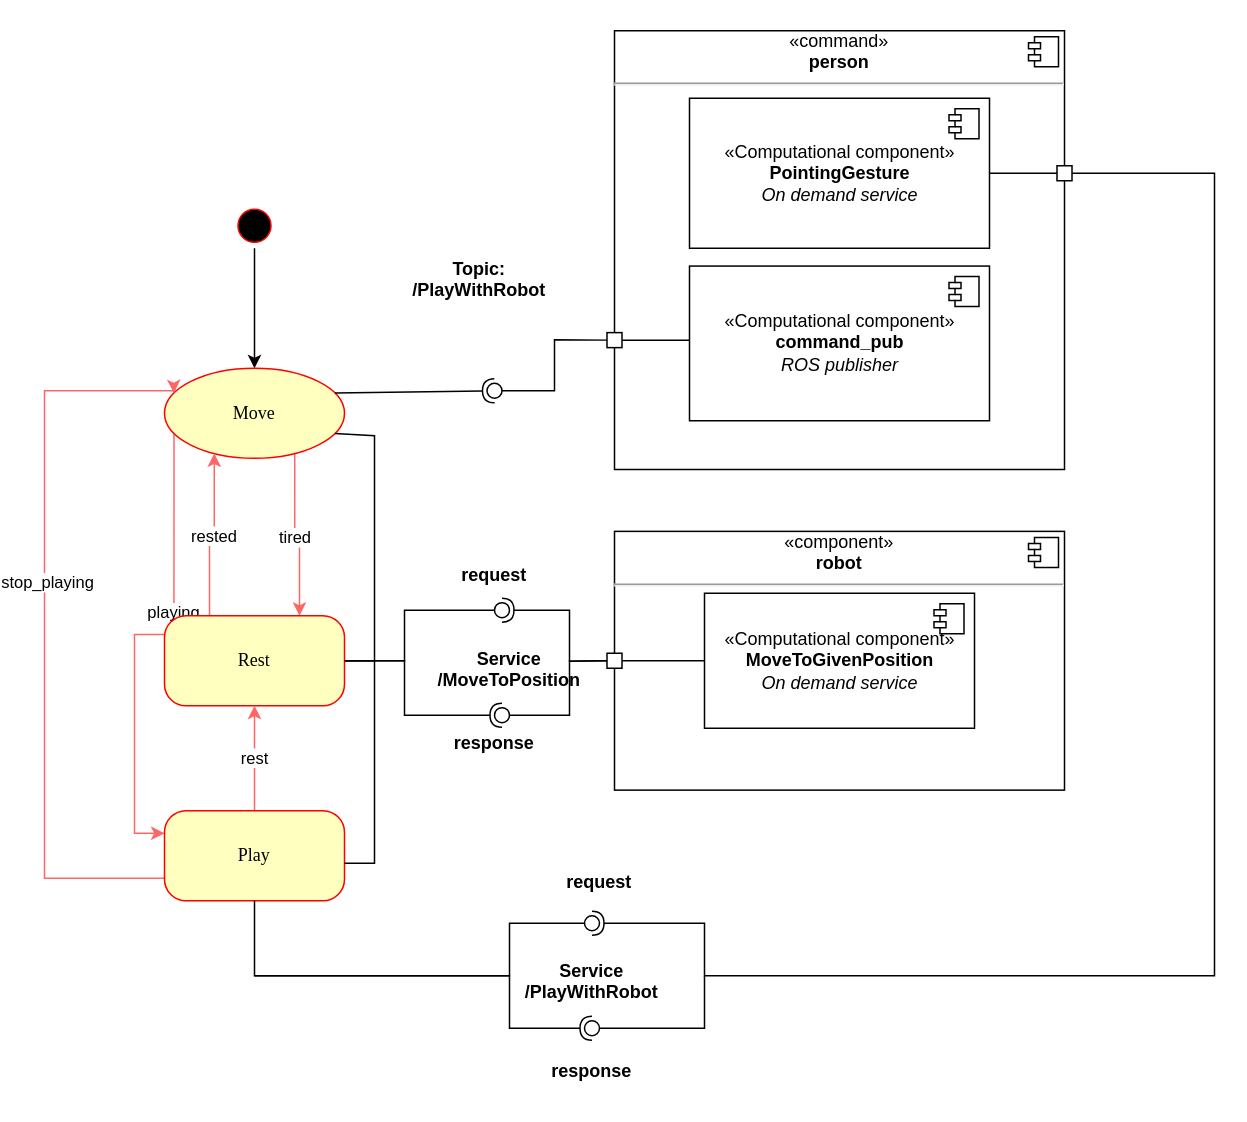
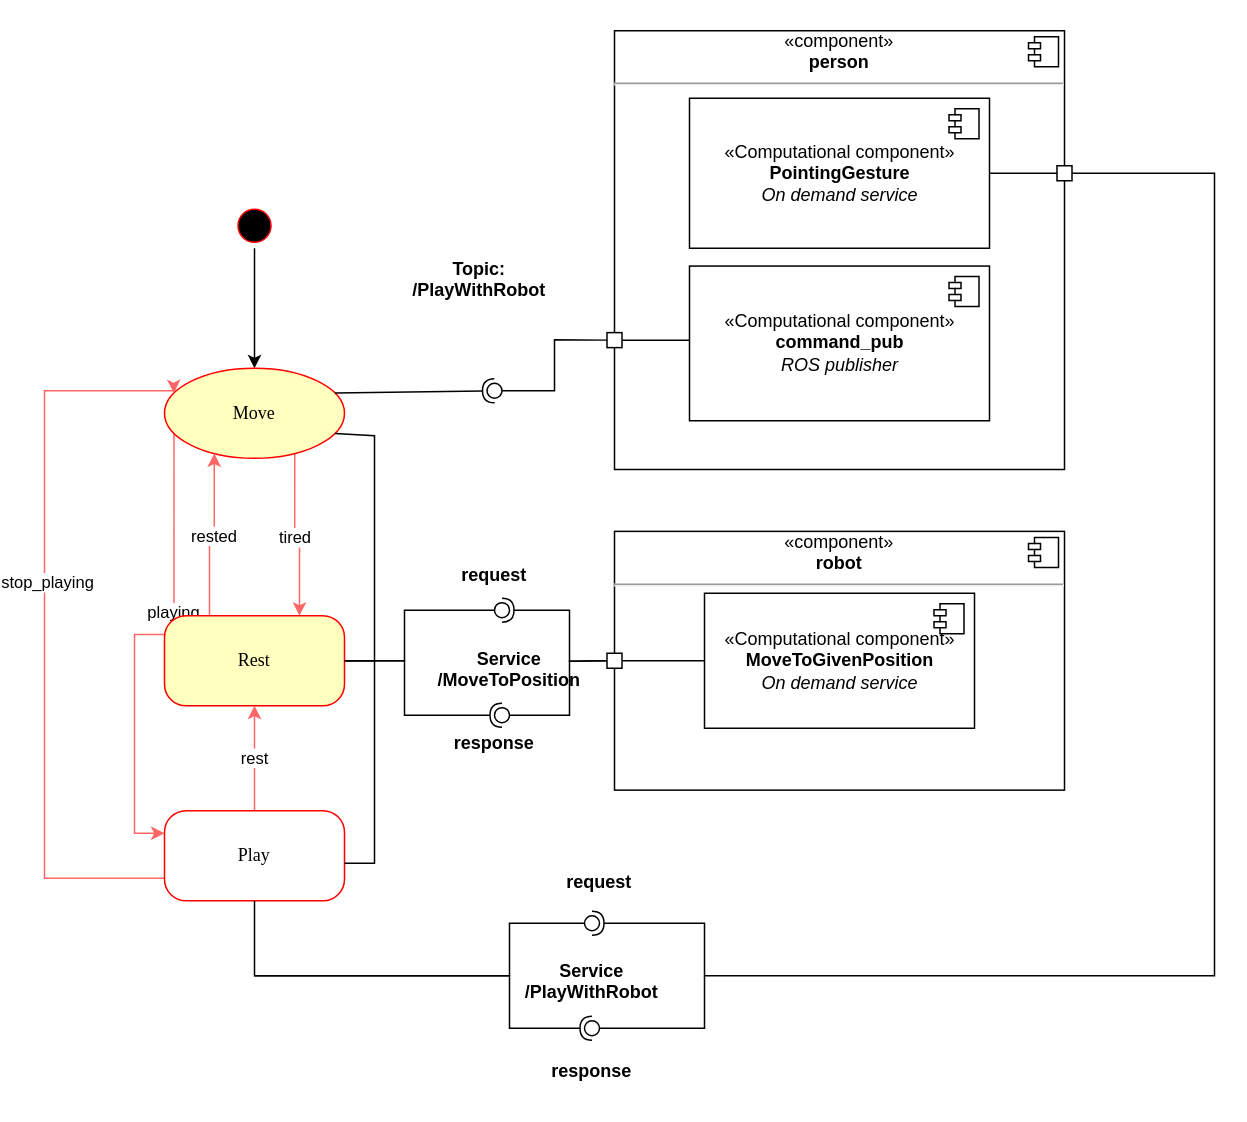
(660, 31) -> (670, 31)
(254, 856) -> (254, 856)
